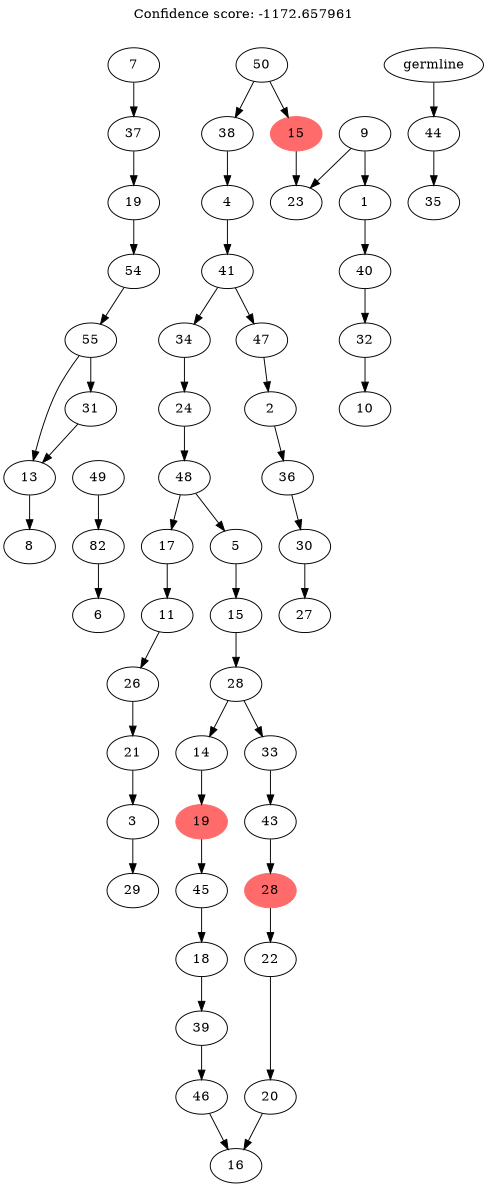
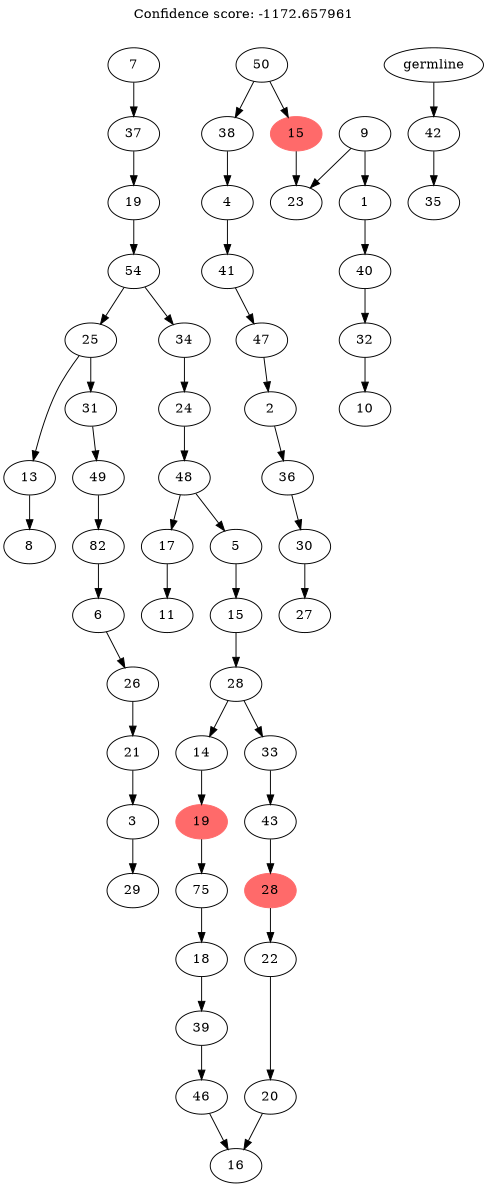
(434, 134) -> (434, 134)
(209, 302) -> (156, 302)
(91, 340) -> (91, 340)
(63, 440) -> (94, 439)
(152, 645) -> (113, 645)
(202, 891) -> (202, 891)
